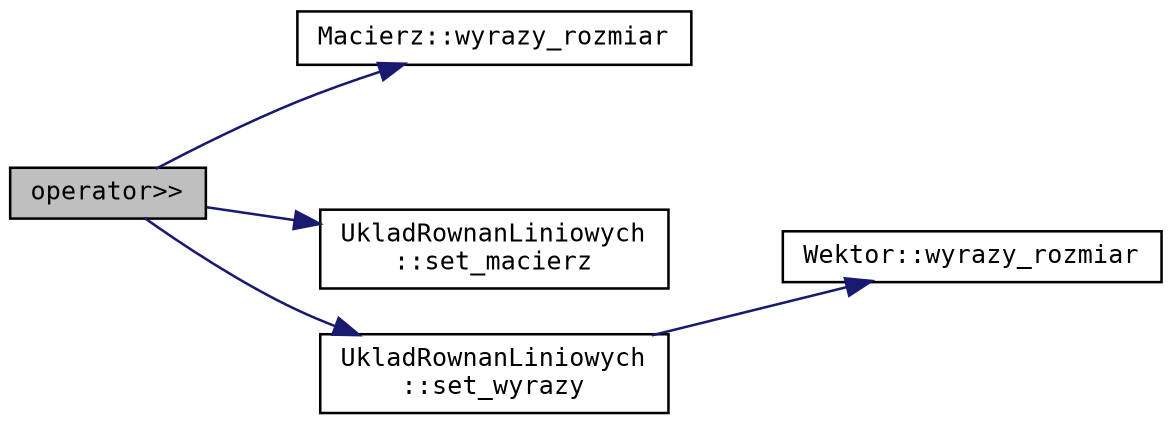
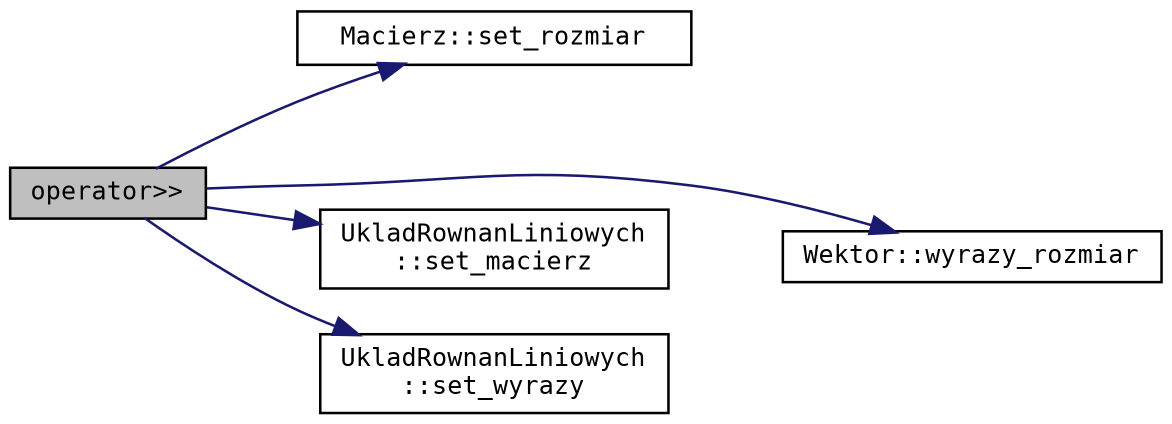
(494, 38) -> (494, 38)
(749, 311) -> (541, 175)
